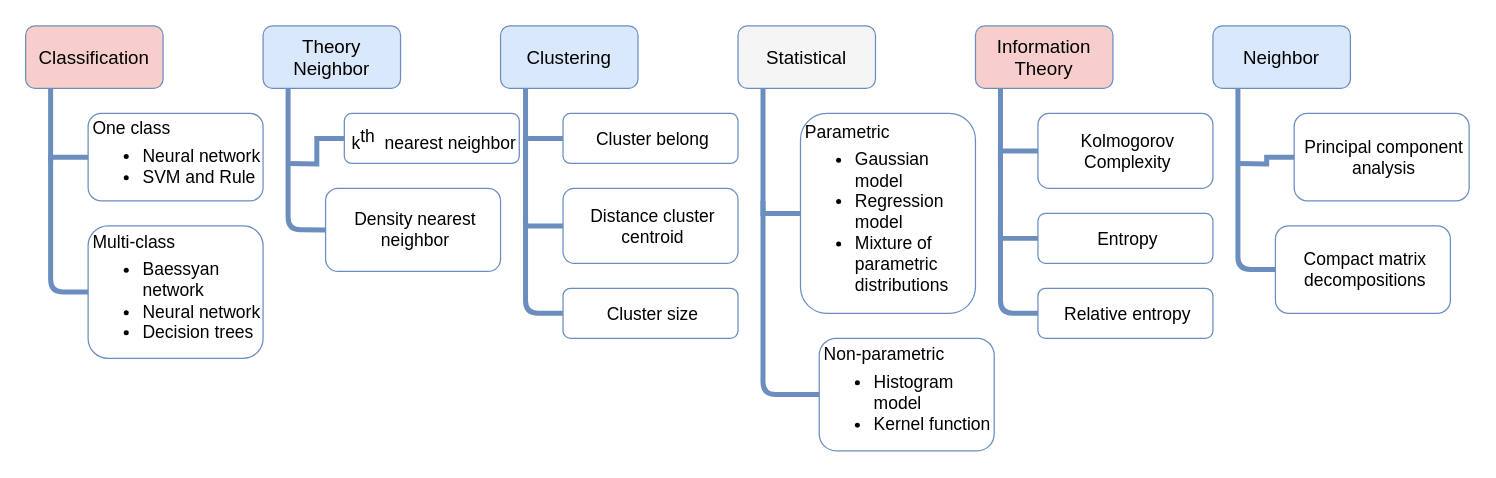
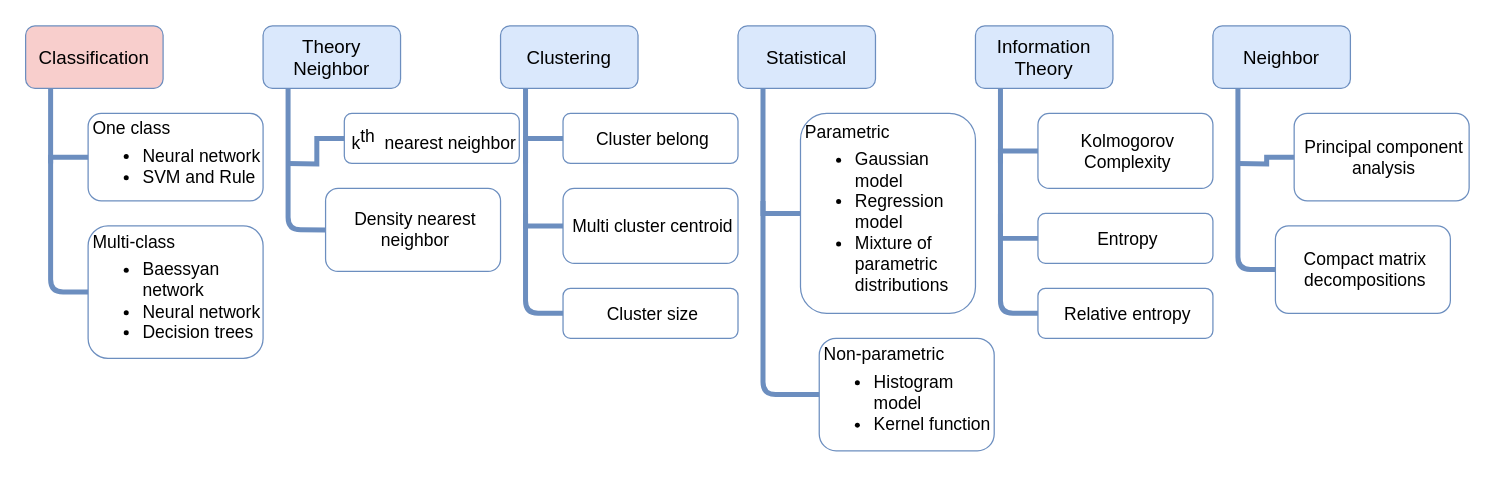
(807, 57) -> (807, 57)
(1044, 57) -> (1044, 57)
(653, 226) -> (653, 226)
